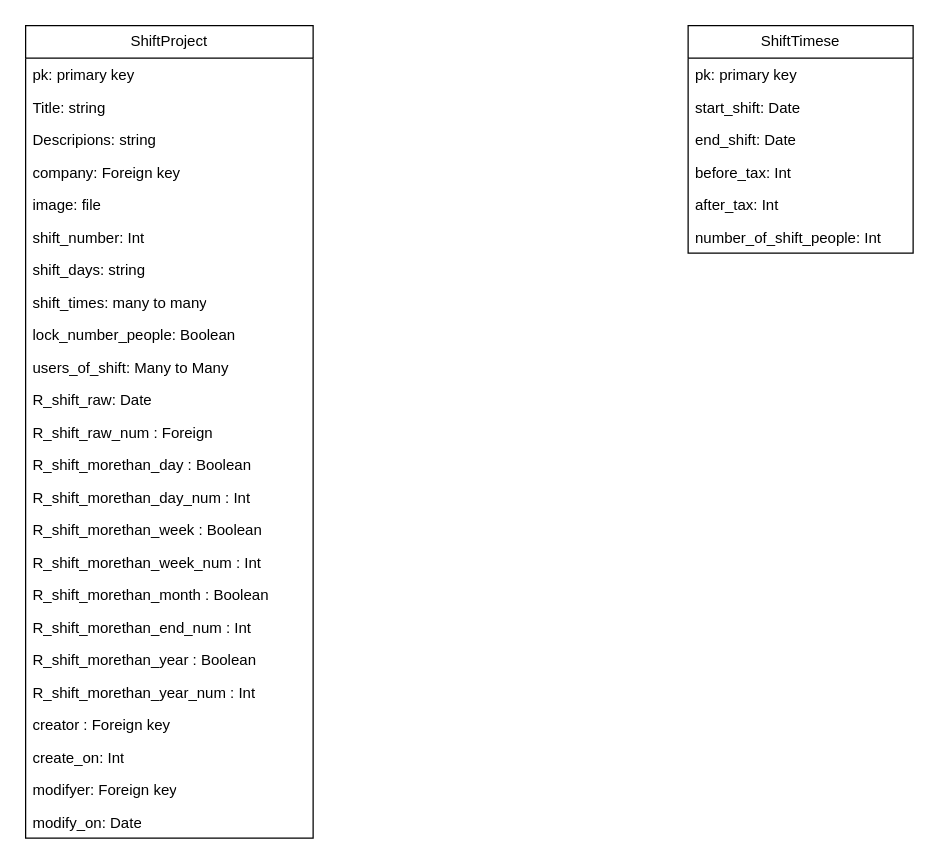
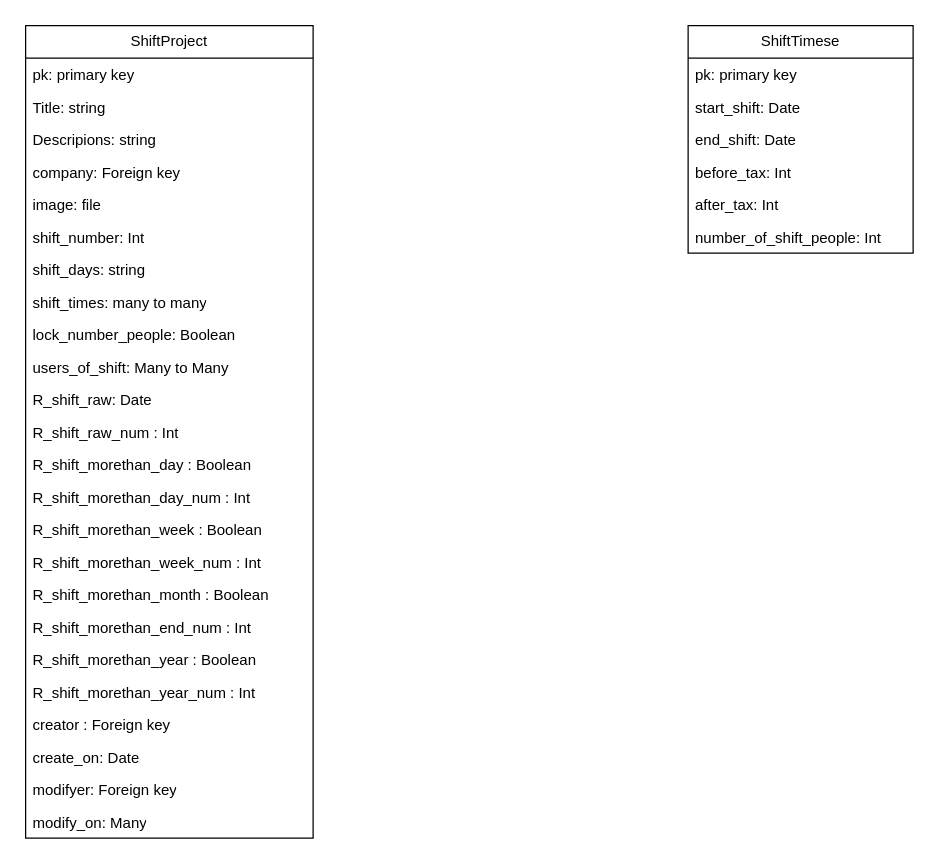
(128, 433) -> (114, 433)
(88, 758) -> (92, 758)
(90, 823) -> (90, 823)
